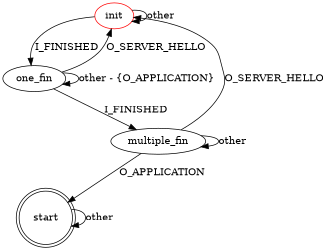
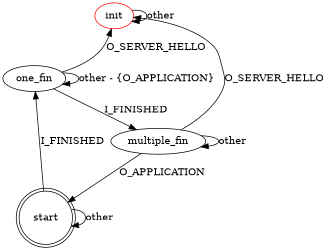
(54, 27) -> (40, 145)
